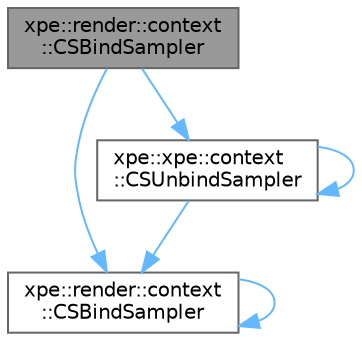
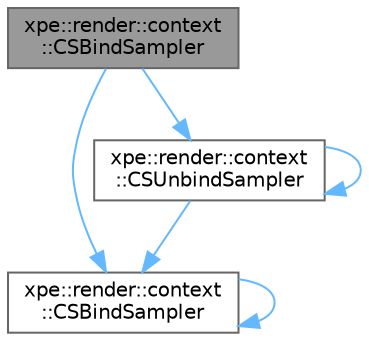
(207, 170) -> (209, 170)
